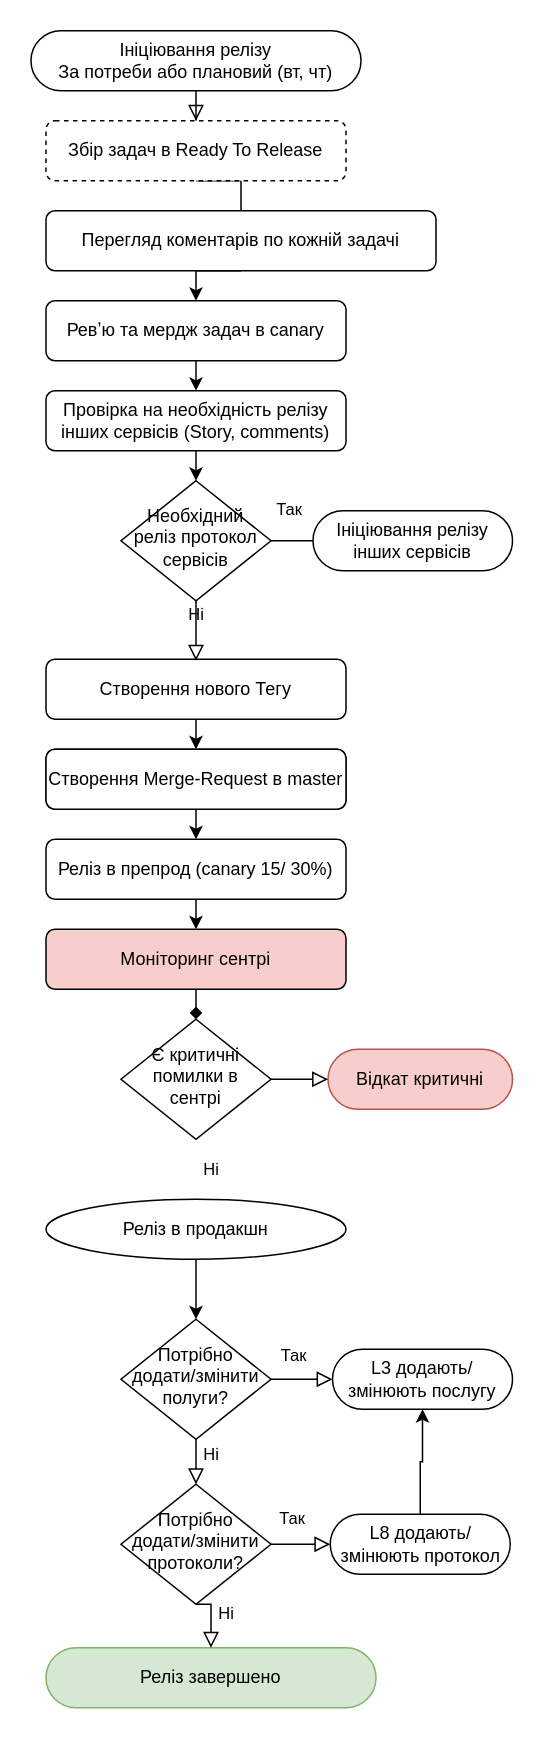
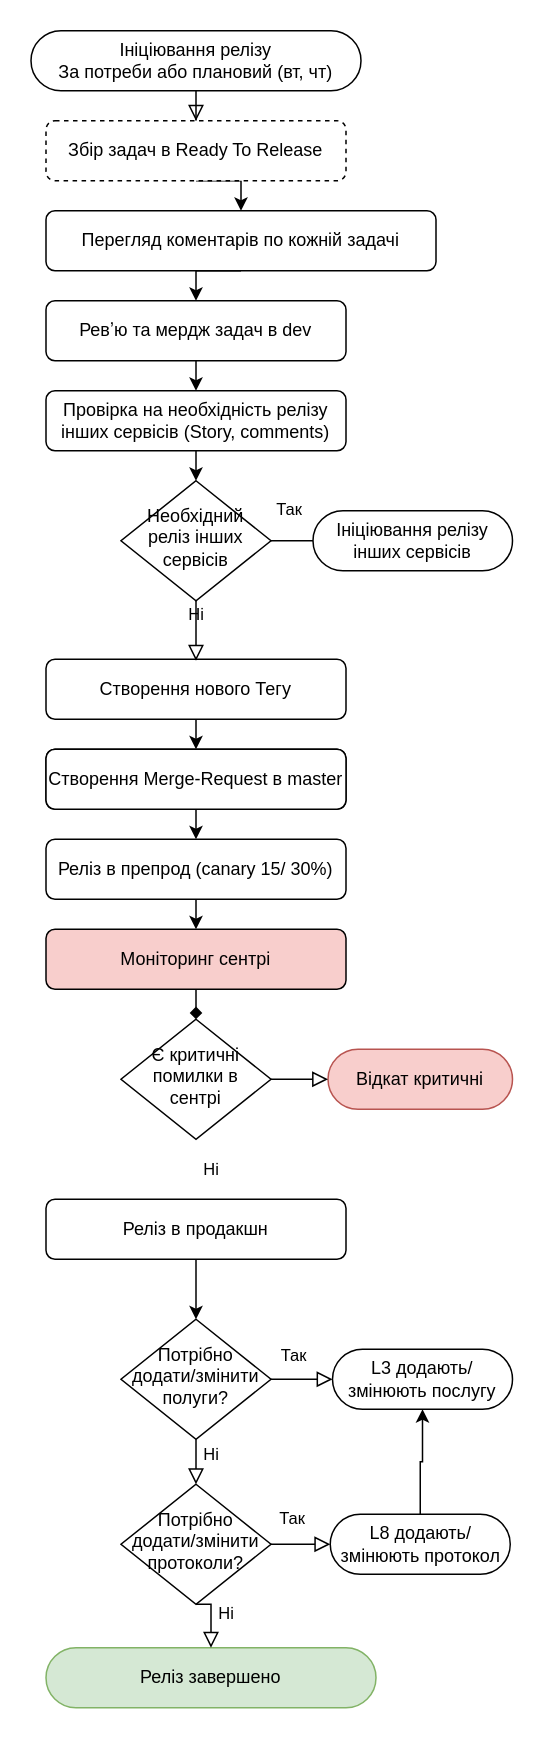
(241, 203) -> (241, 199)
(196, 331) -> (196, 331)
(196, 538) -> (196, 538)
(196, 1229) -> (196, 1229)
